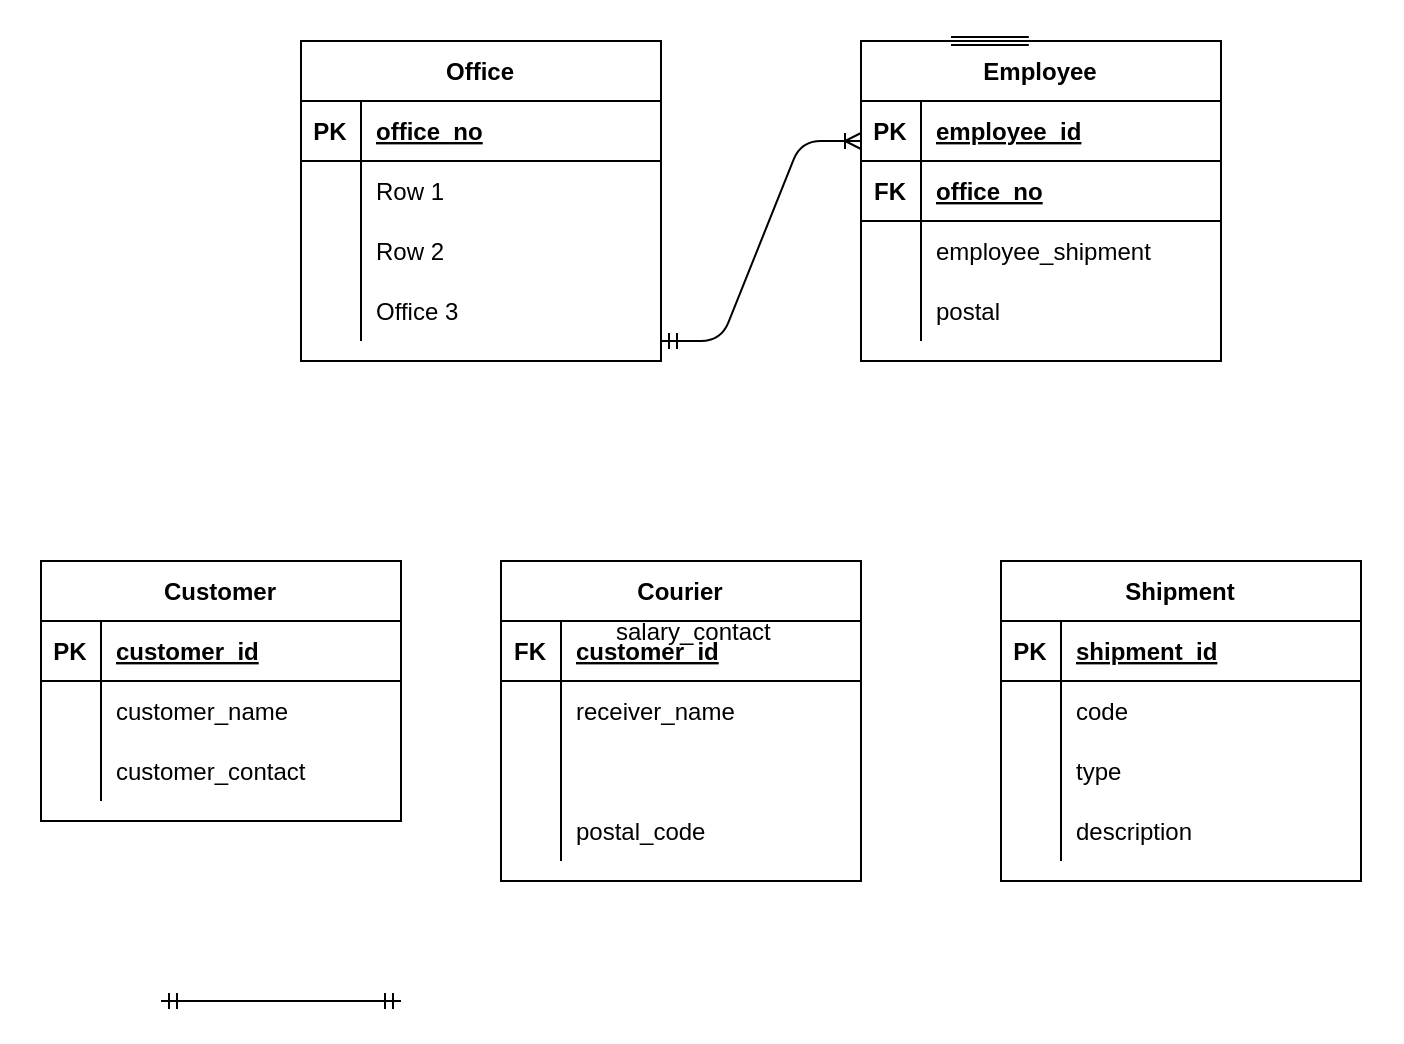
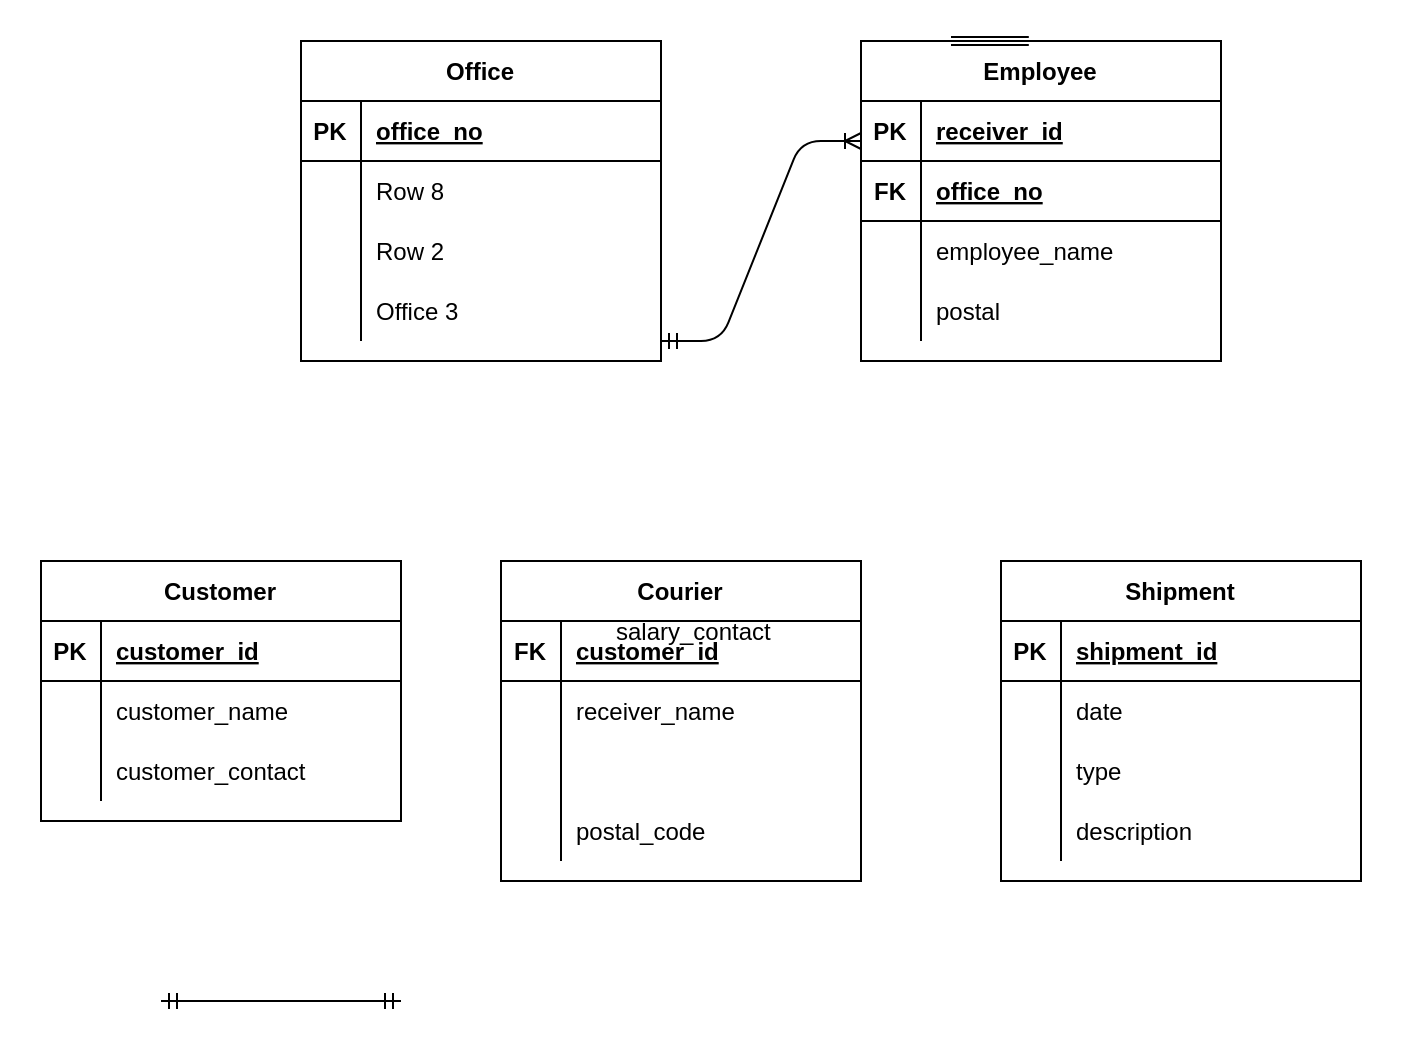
(1004, 132) -> (1004, 132)
(406, 192) -> (406, 192)
(1044, 252) -> (1020, 252)
(1103, 712) -> (1103, 712)
